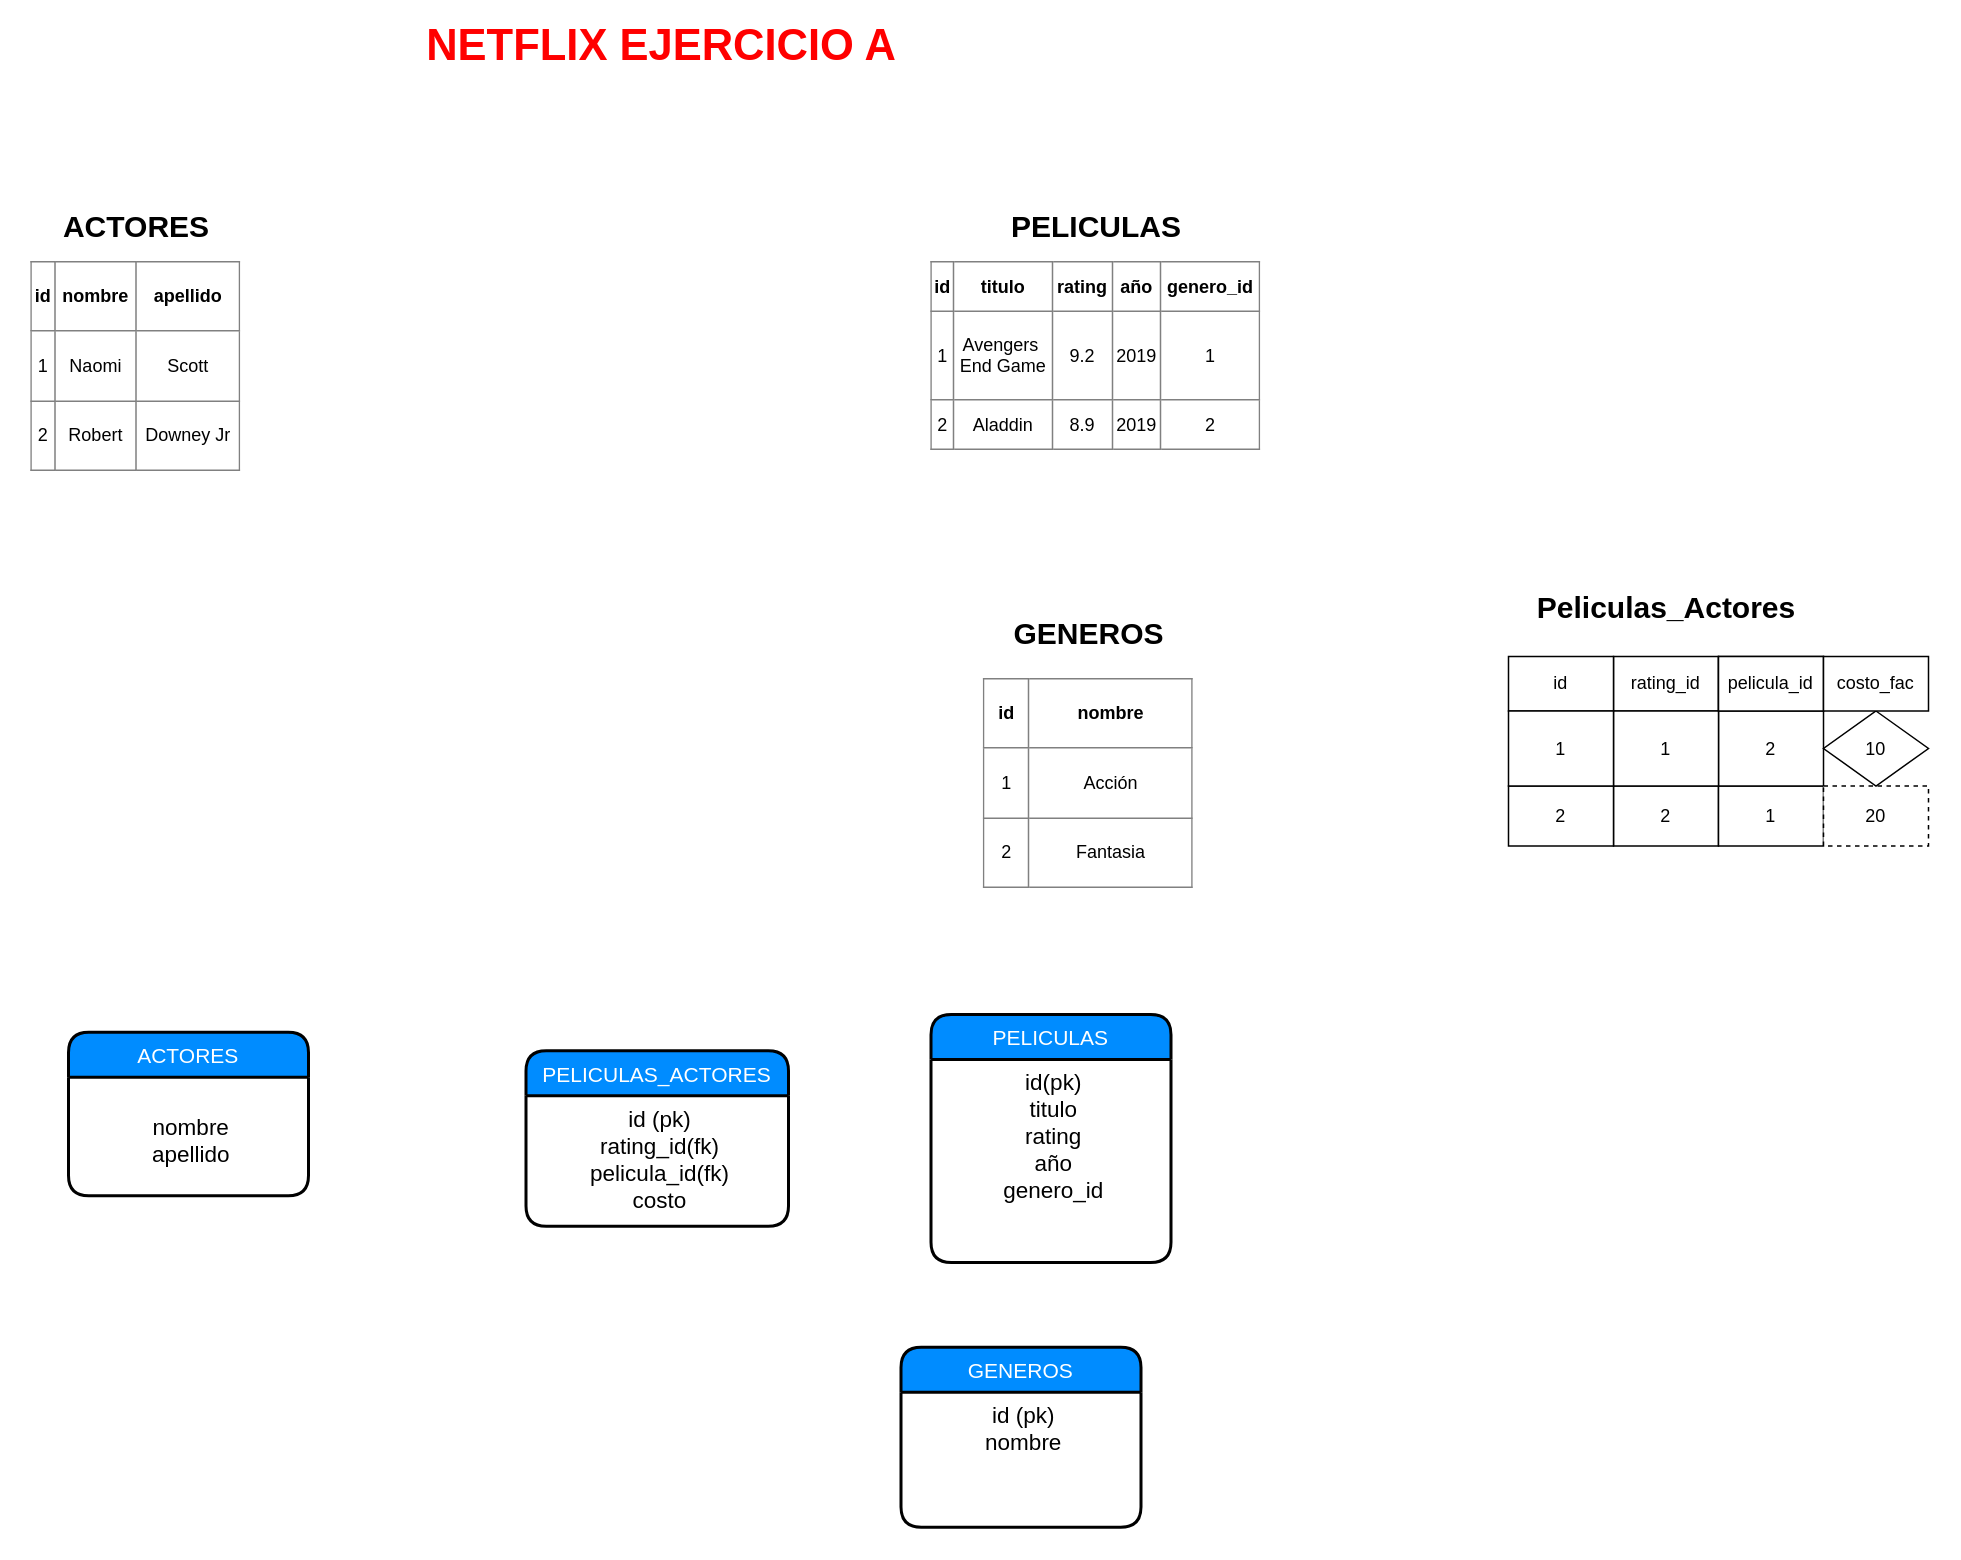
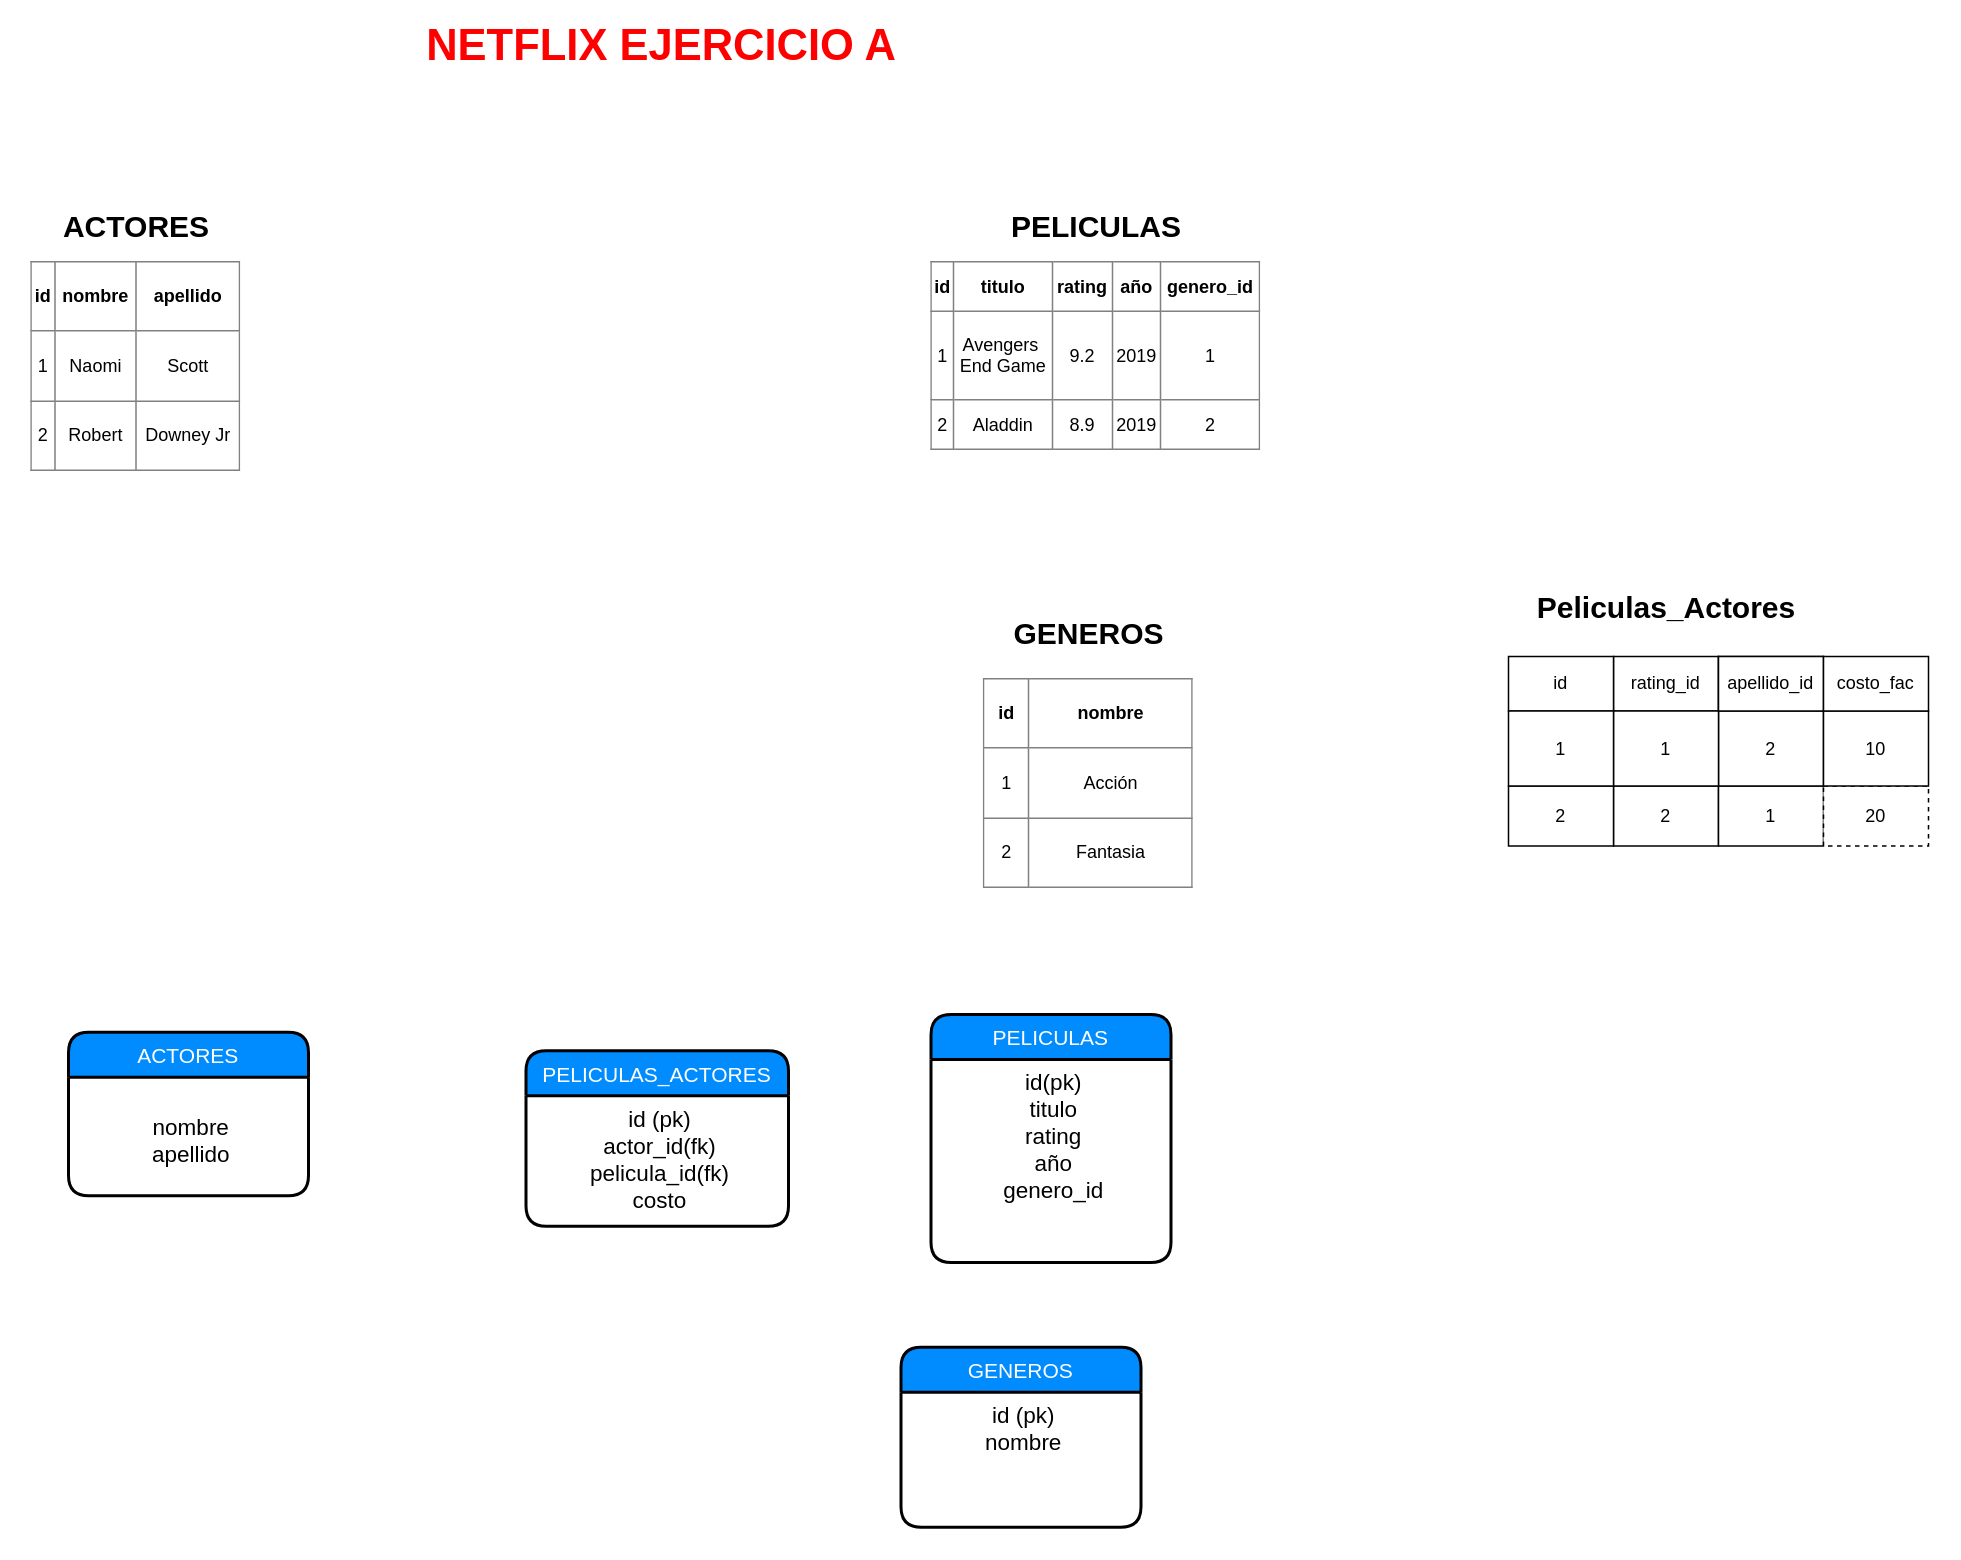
(1771, 683) -> (1771, 683)
(1876, 749) -> (1876, 749)
(659, 1119) -> (659, 1119)
